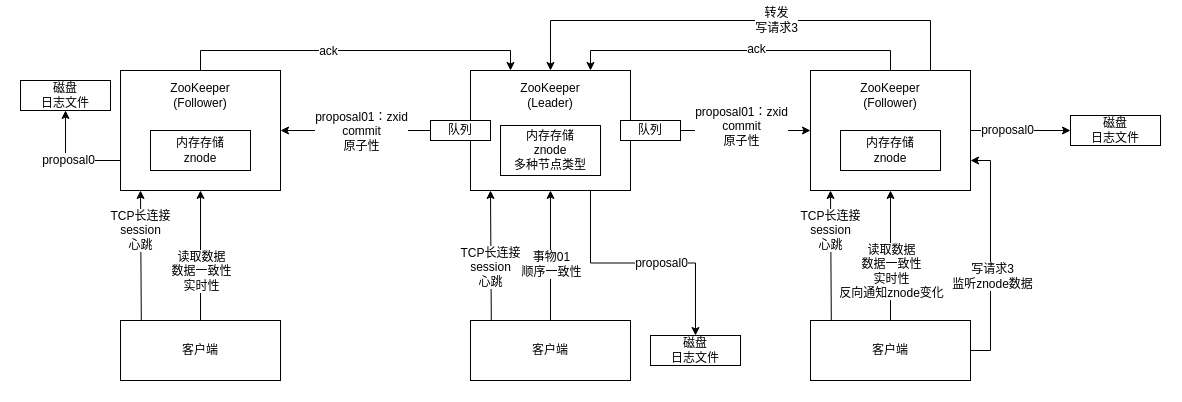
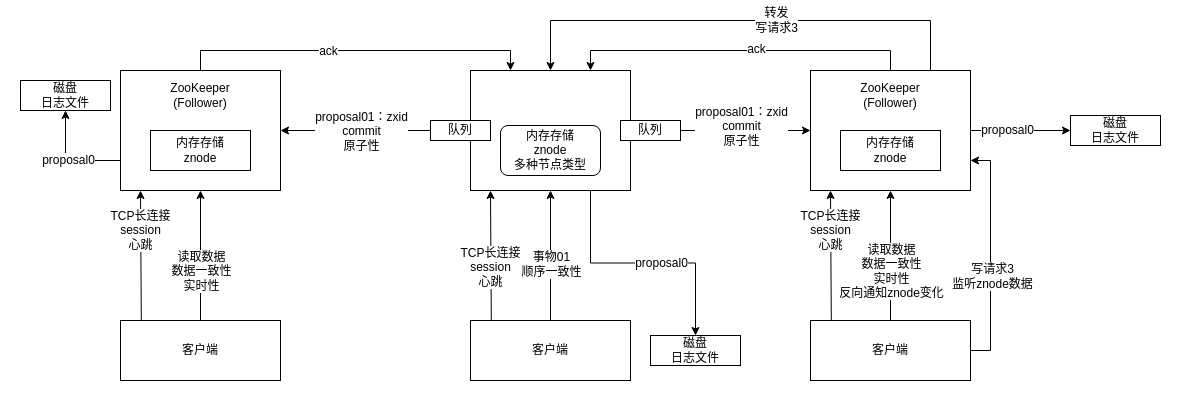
(551, 96) -> none
(551, 151) -> (551, 151)
